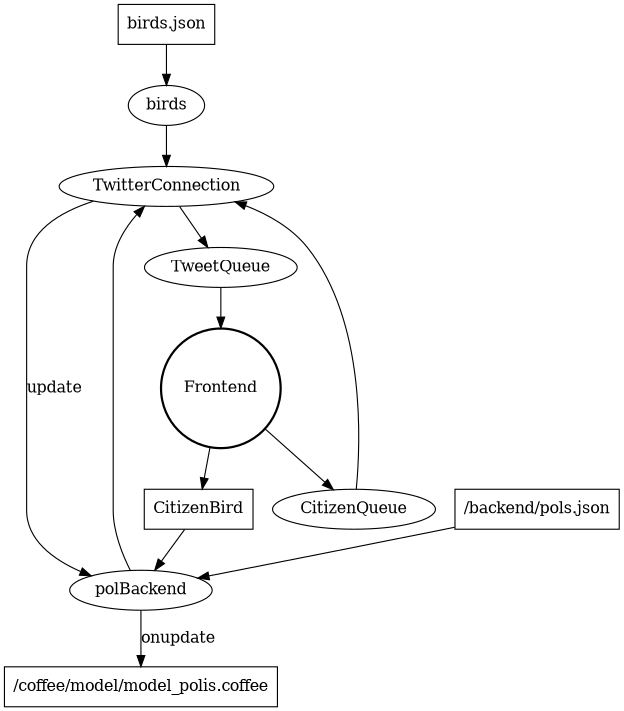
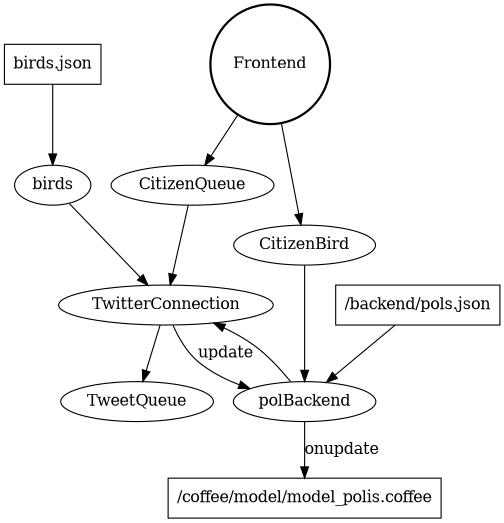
(221, 302) -> none
(199, 509) -> (305, 245)
